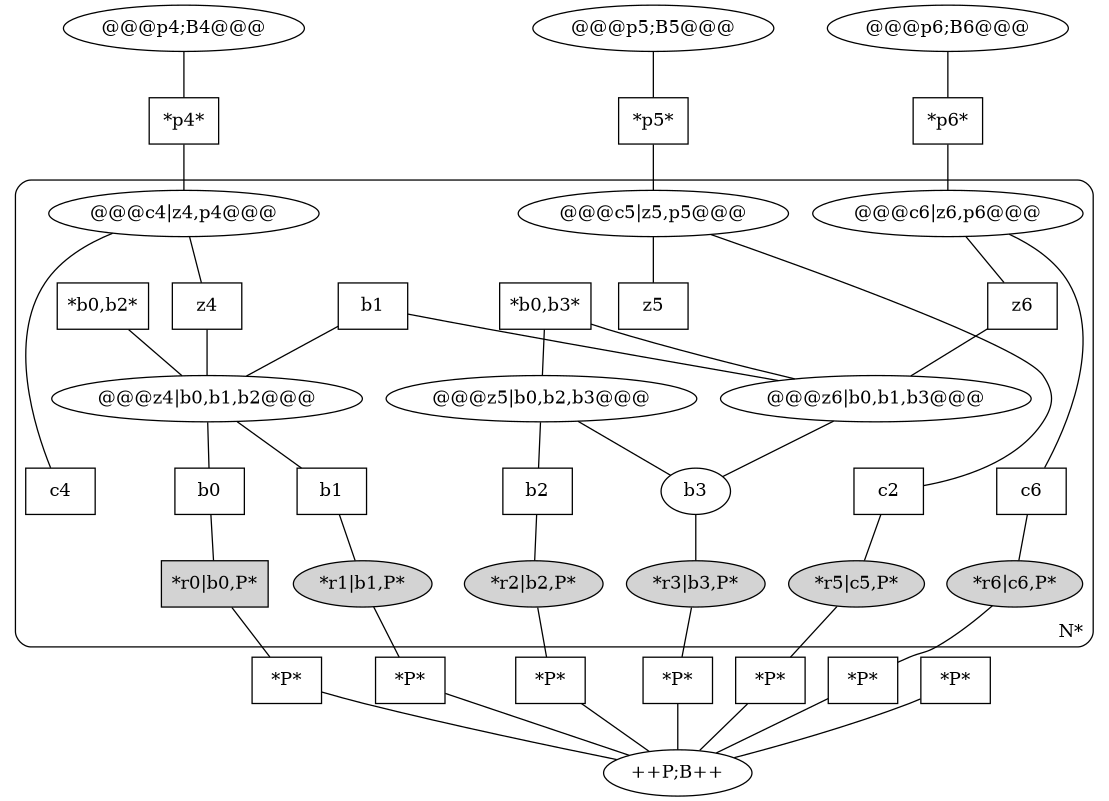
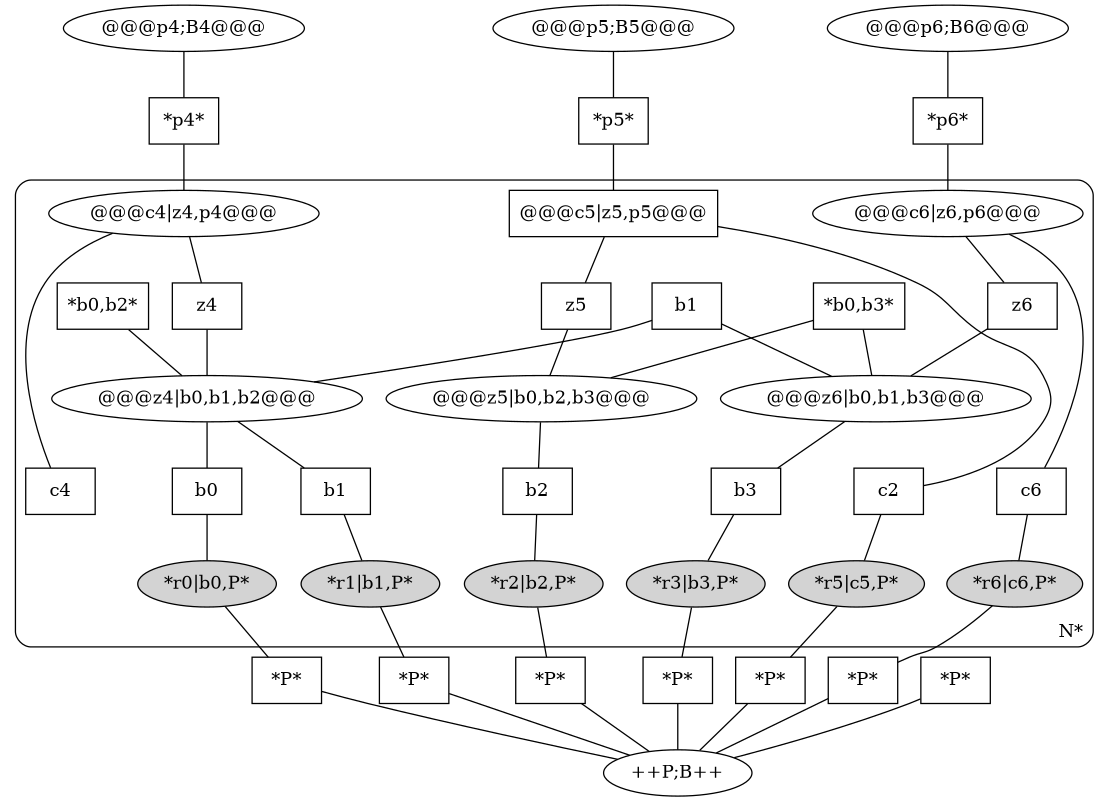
(653, 213) -> (613, 213)
(624, 448) -> (559, 353)
(696, 491) -> (746, 491)
(215, 584) -> (207, 584)
